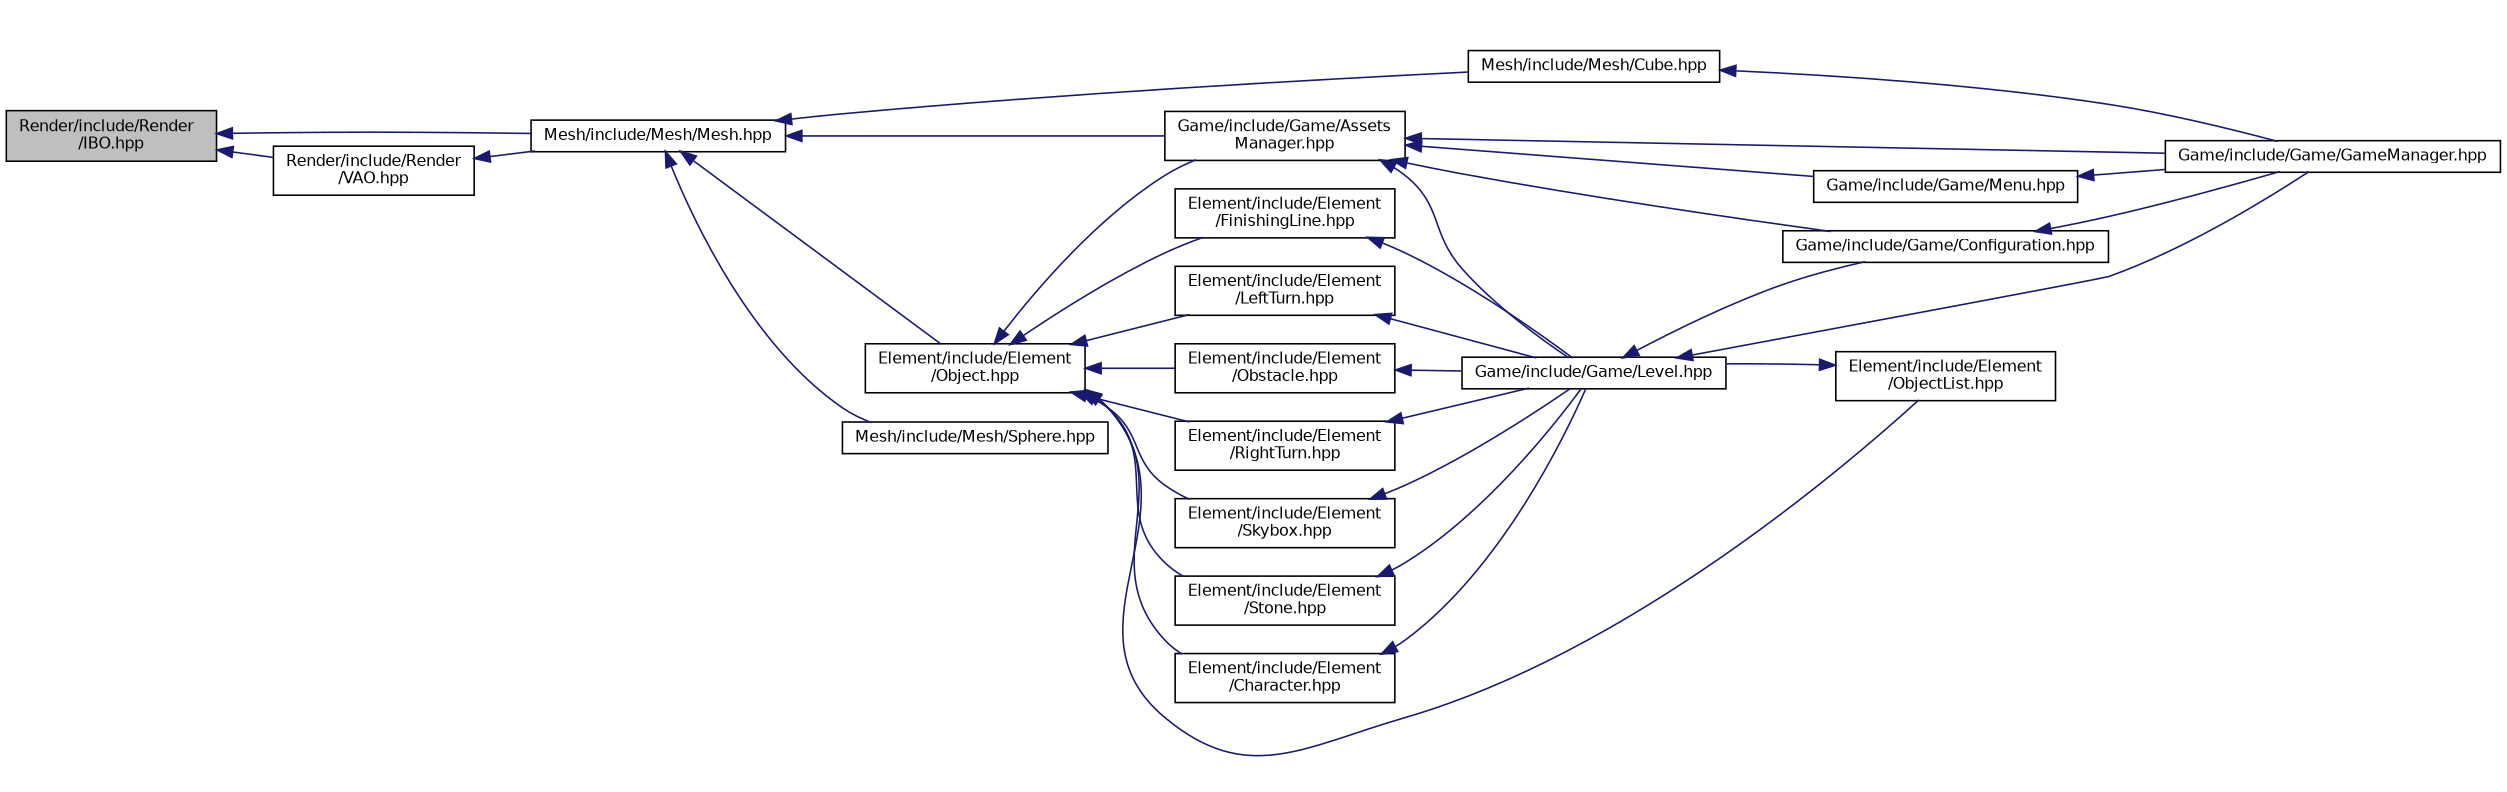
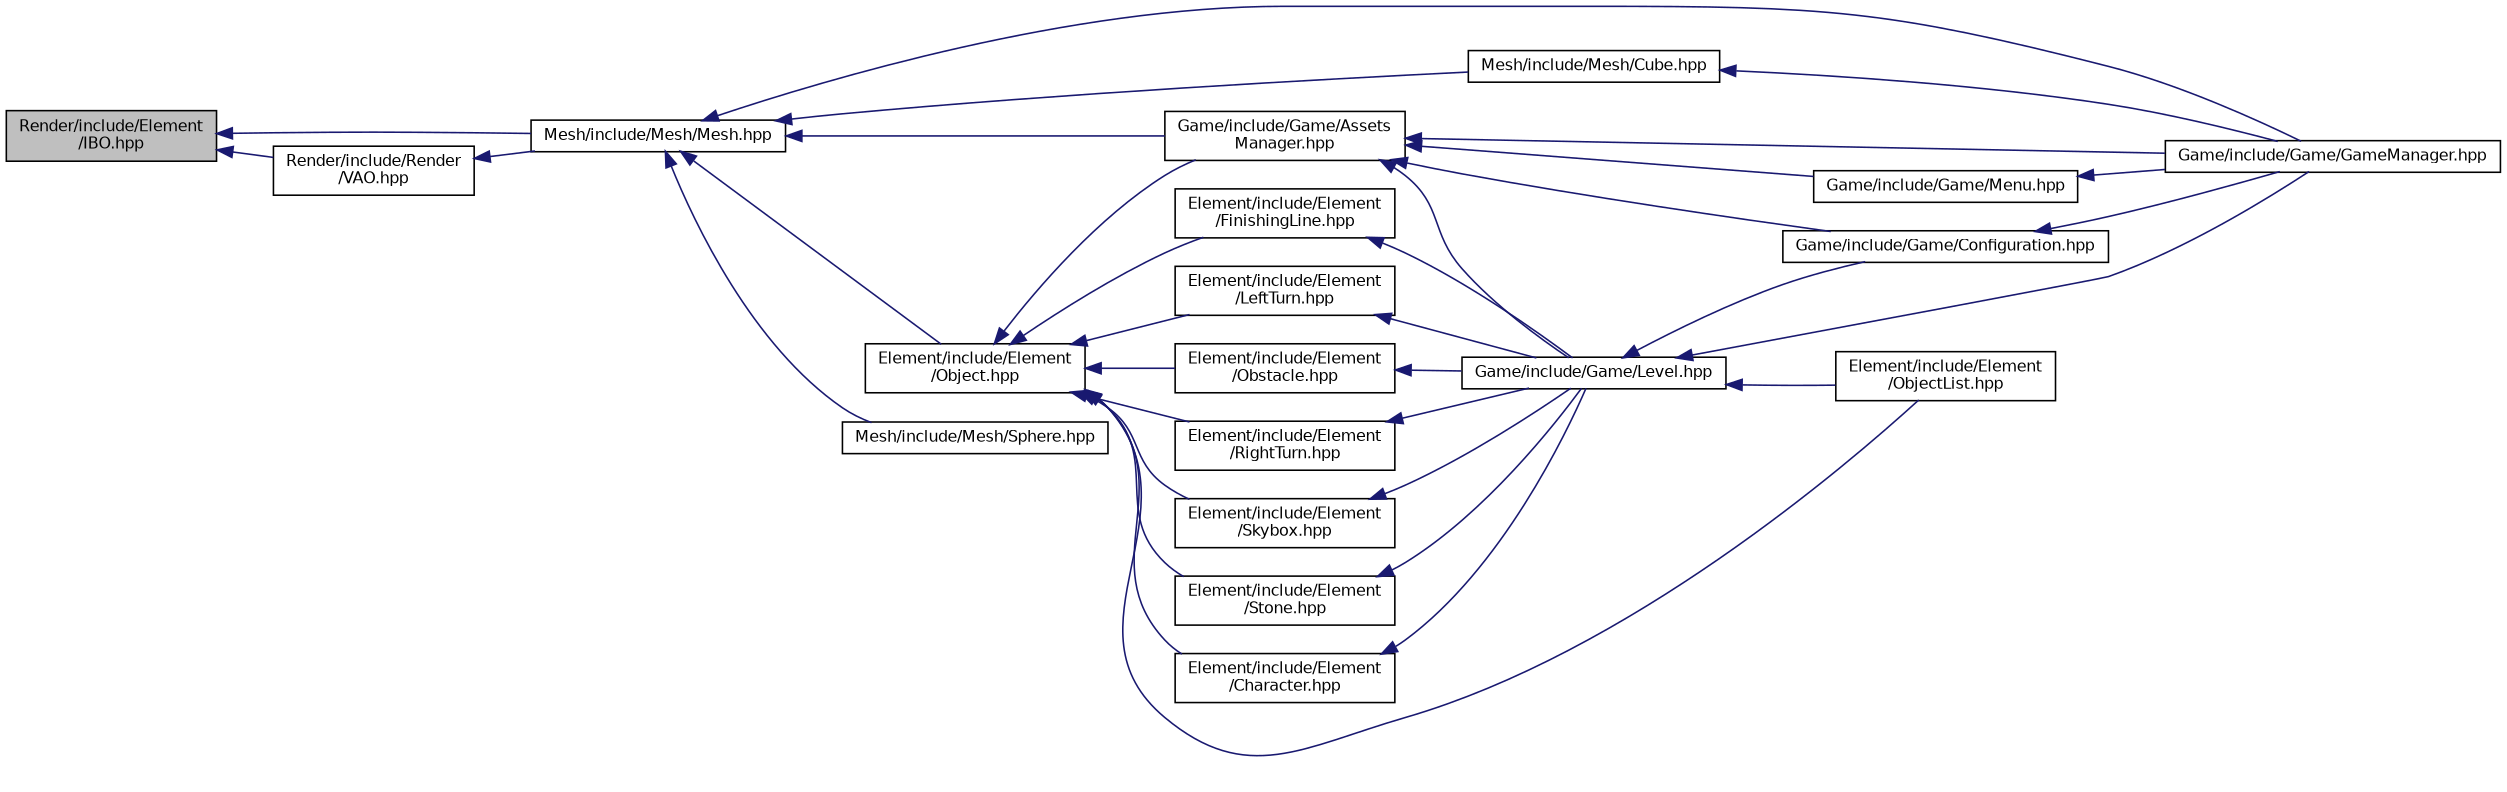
none -> (1513, 6)
(111, 136) -> (111, 136)
(1773, 364) -> (1789, 385)
